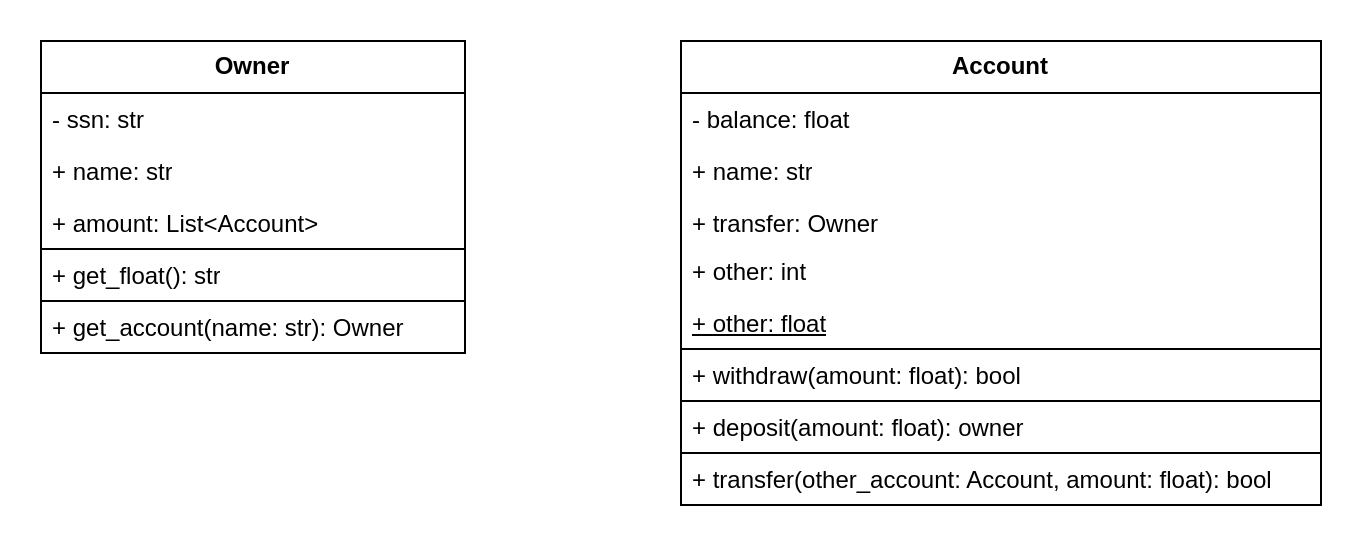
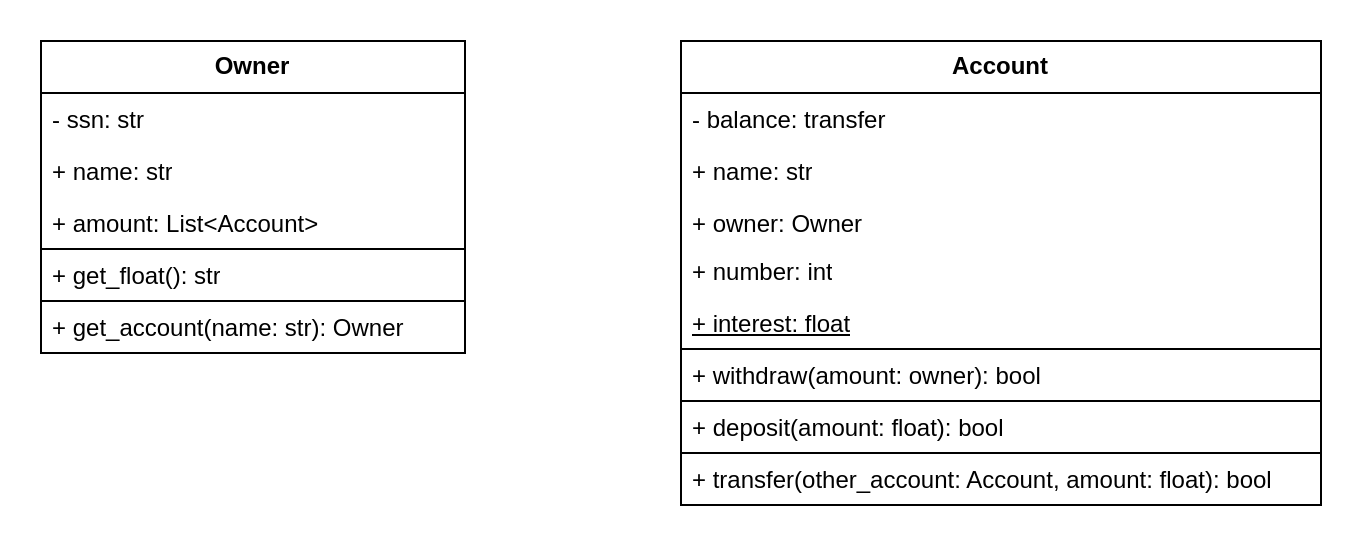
(785, 121) -> (808, 121)
(798, 225) -> (778, 225)
(761, 273) -> (768, 273)
(775, 325) -> (792, 325)
(876, 377) -> (879, 377)
(879, 429) -> (870, 429)
